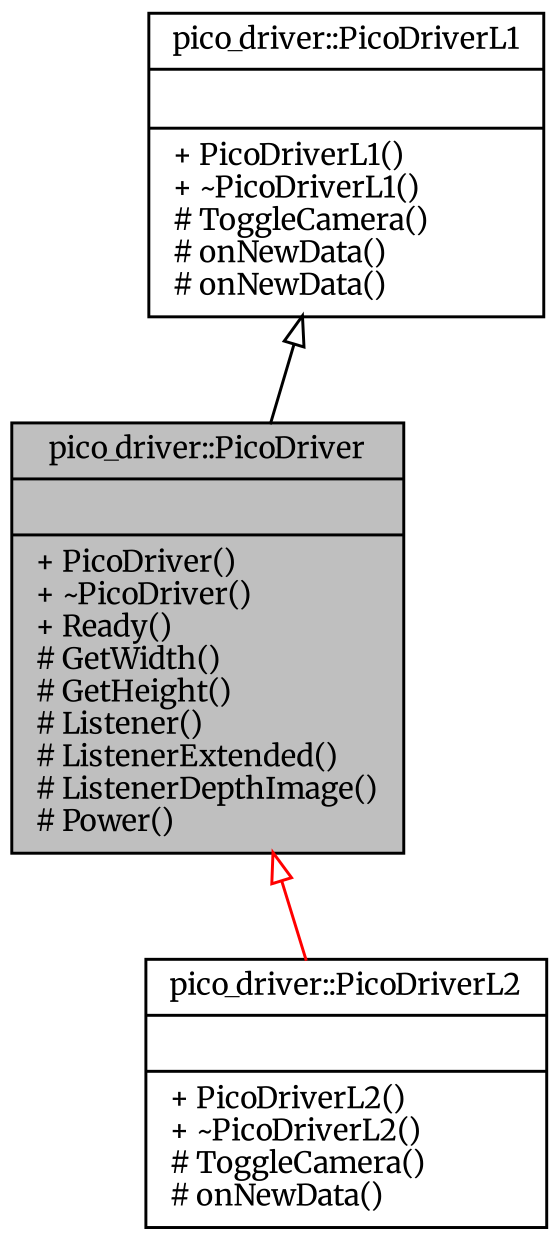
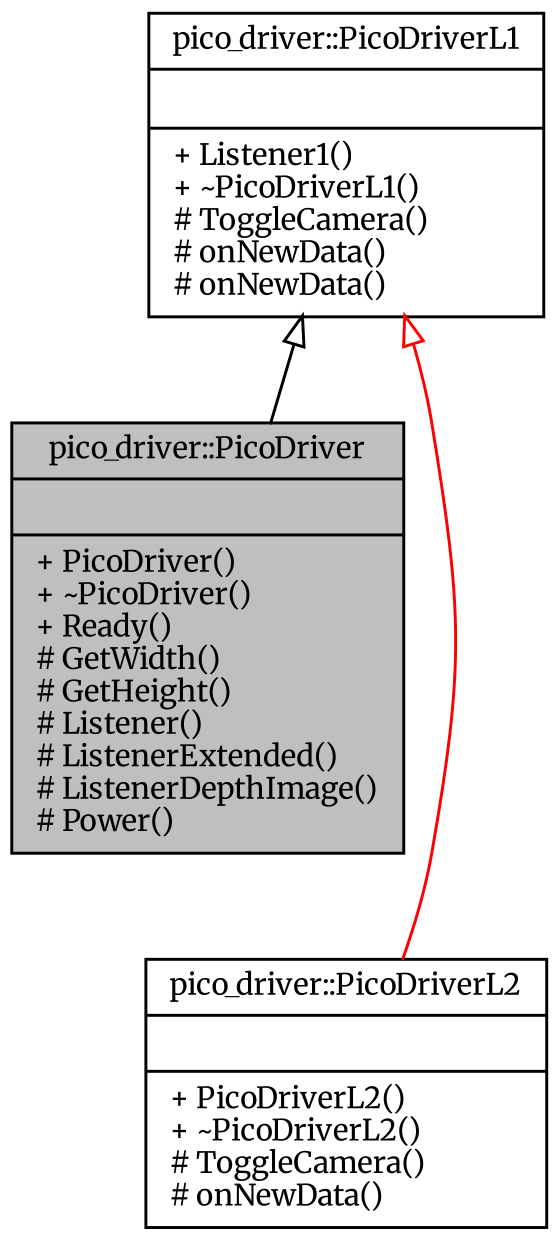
(289, 156) -> (264, 156)
(294, 921) -> (455, 653)
